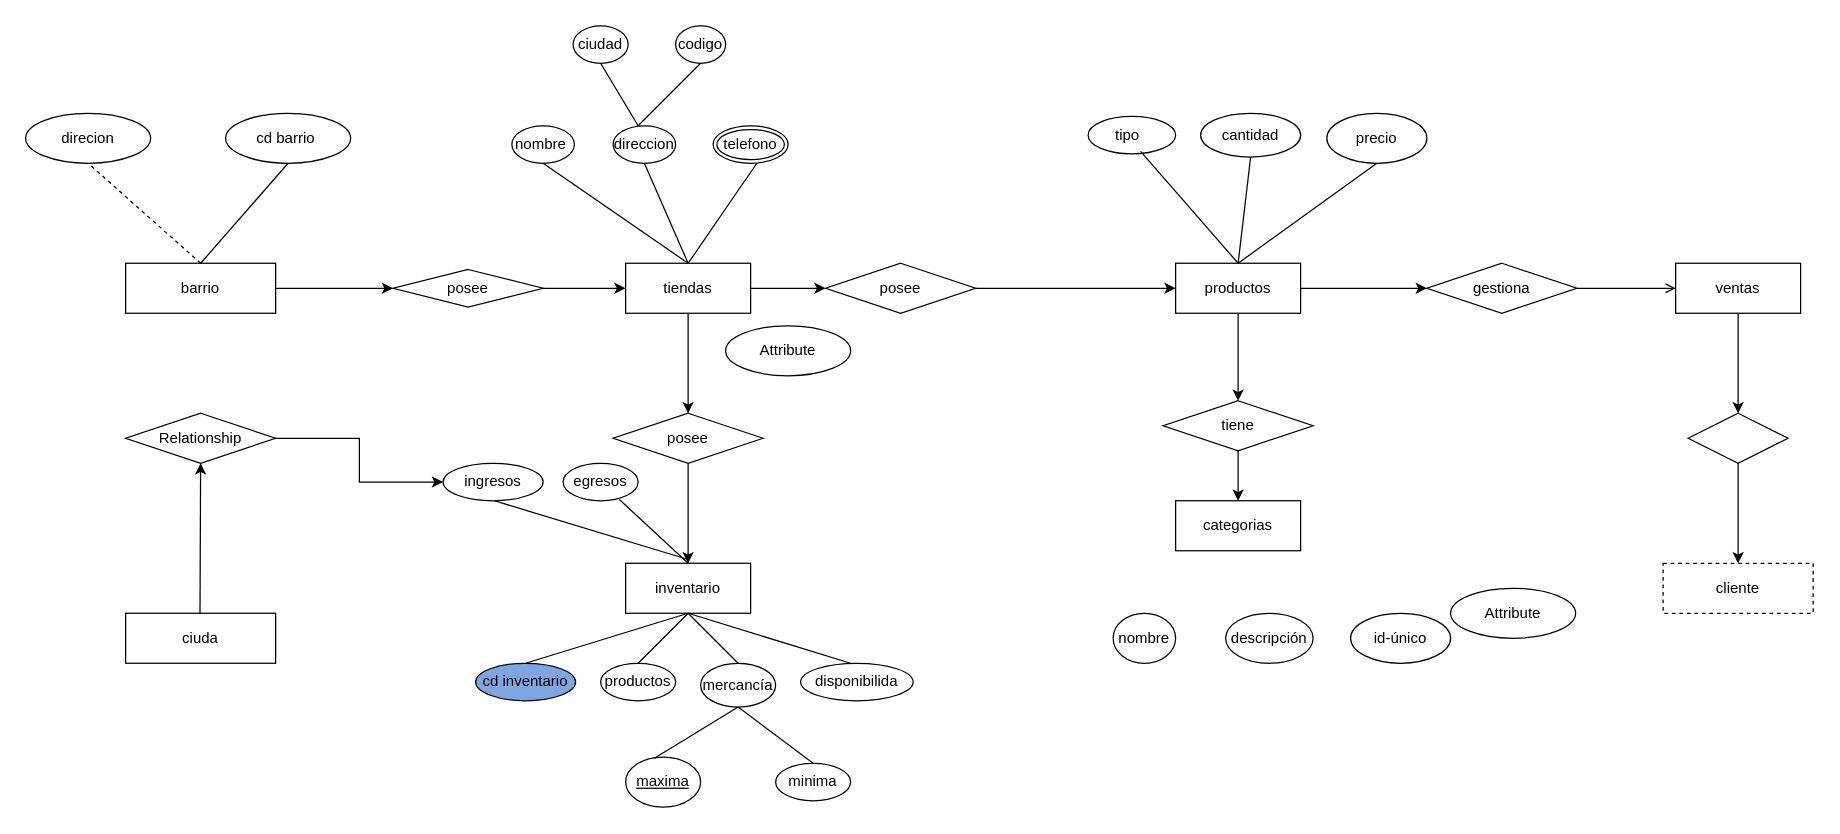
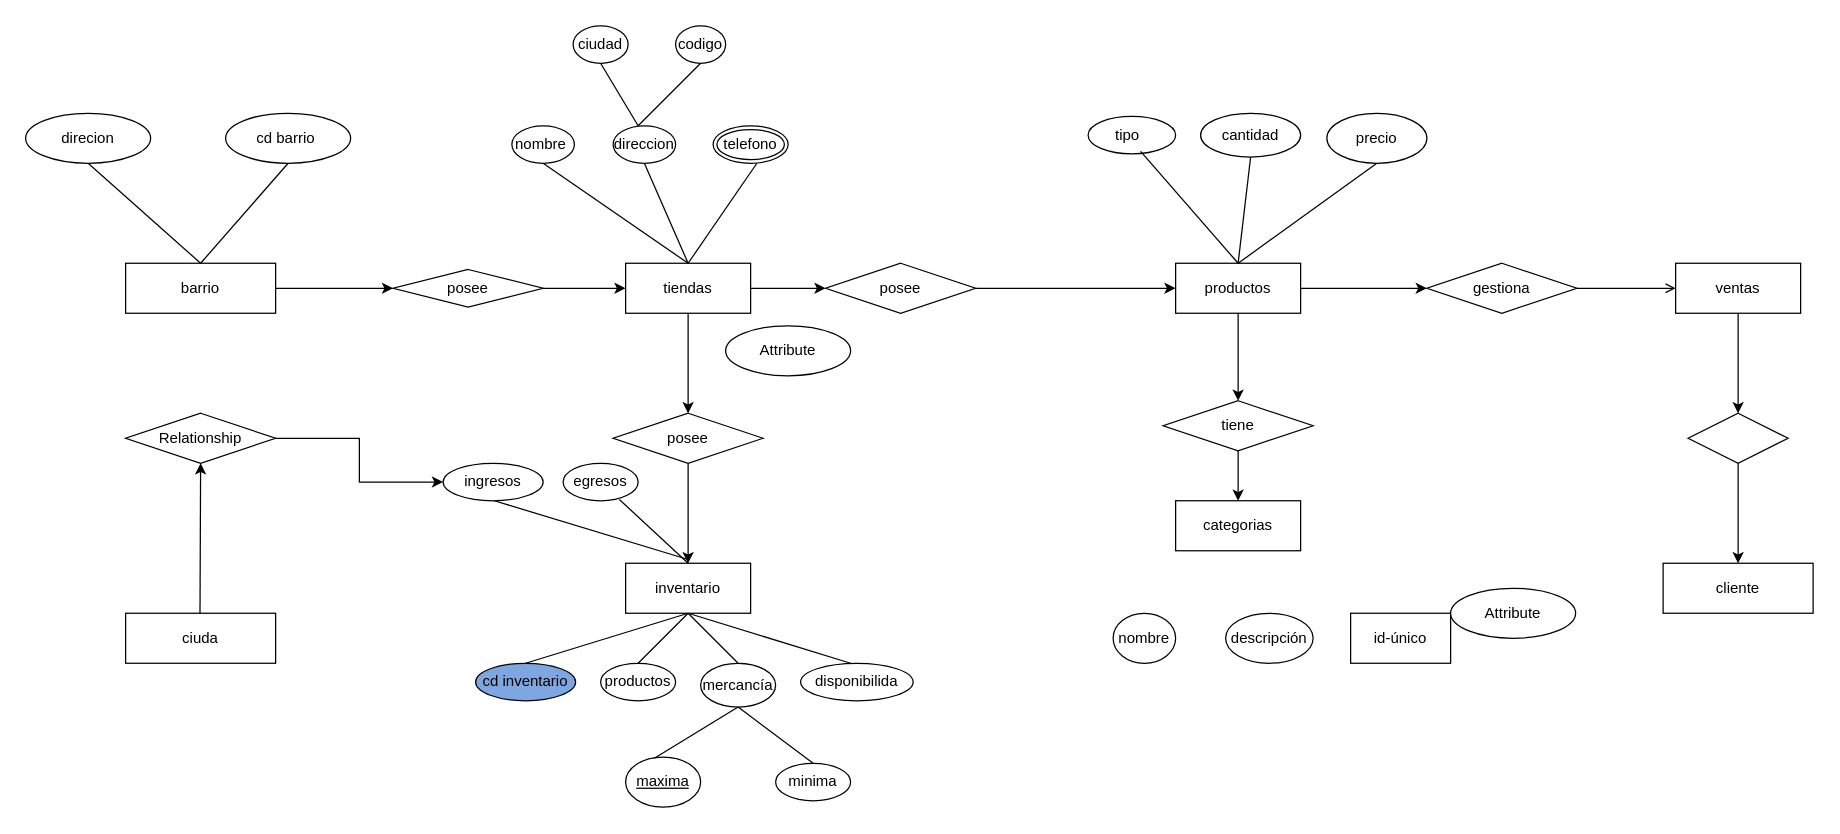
(144, 212) -> (144, 212)
(1738, 588) -> (1738, 588)
(1401, 638) -> (1401, 638)
